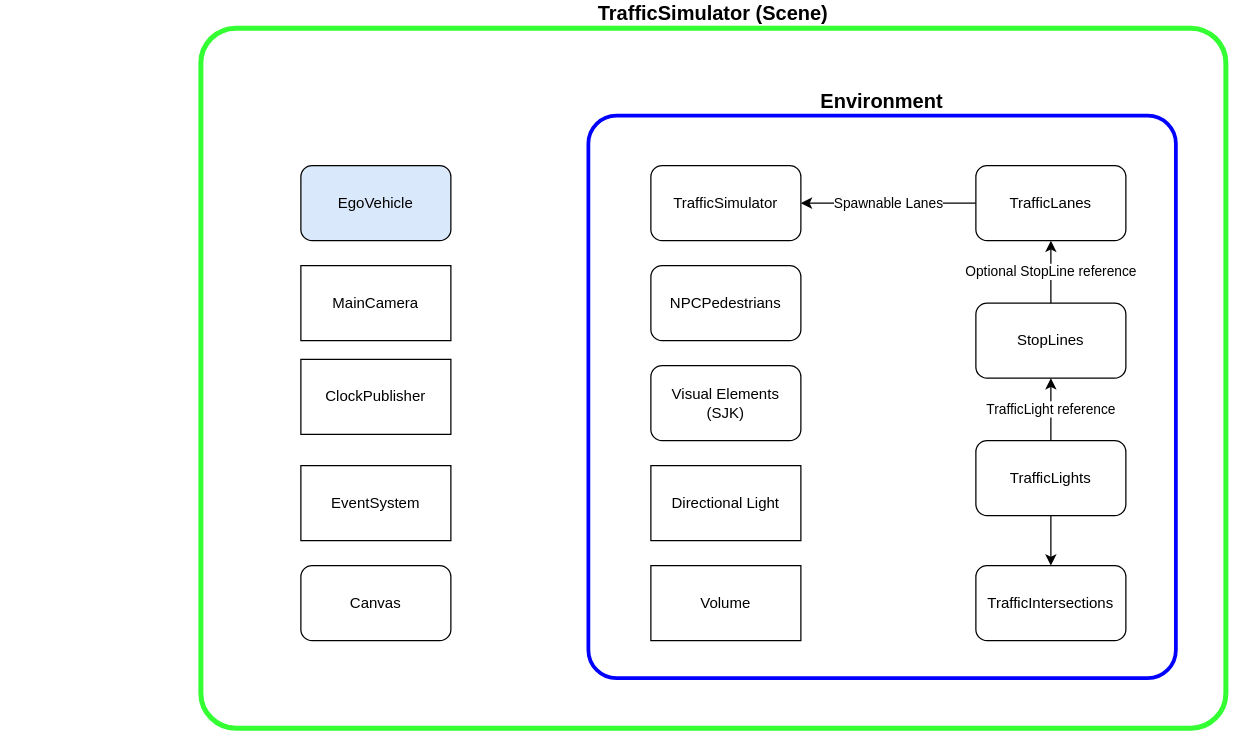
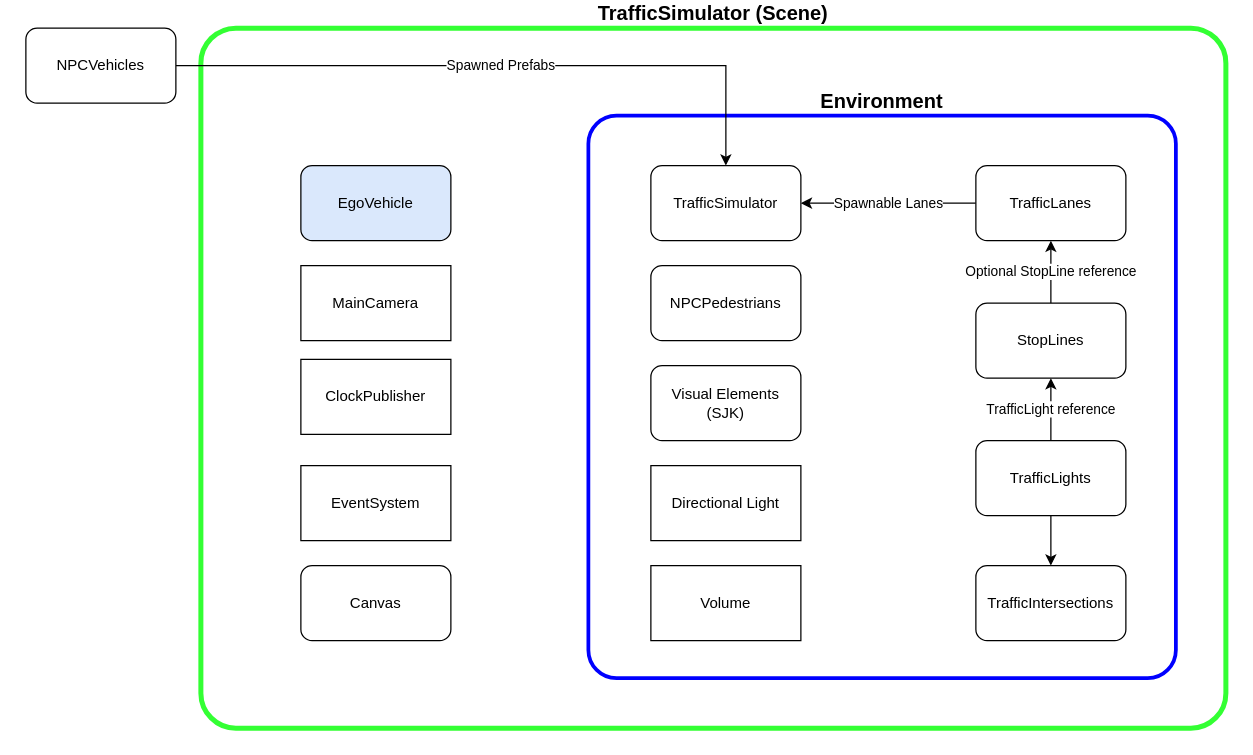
none -> (101, 66)
none -> (497, 66)
